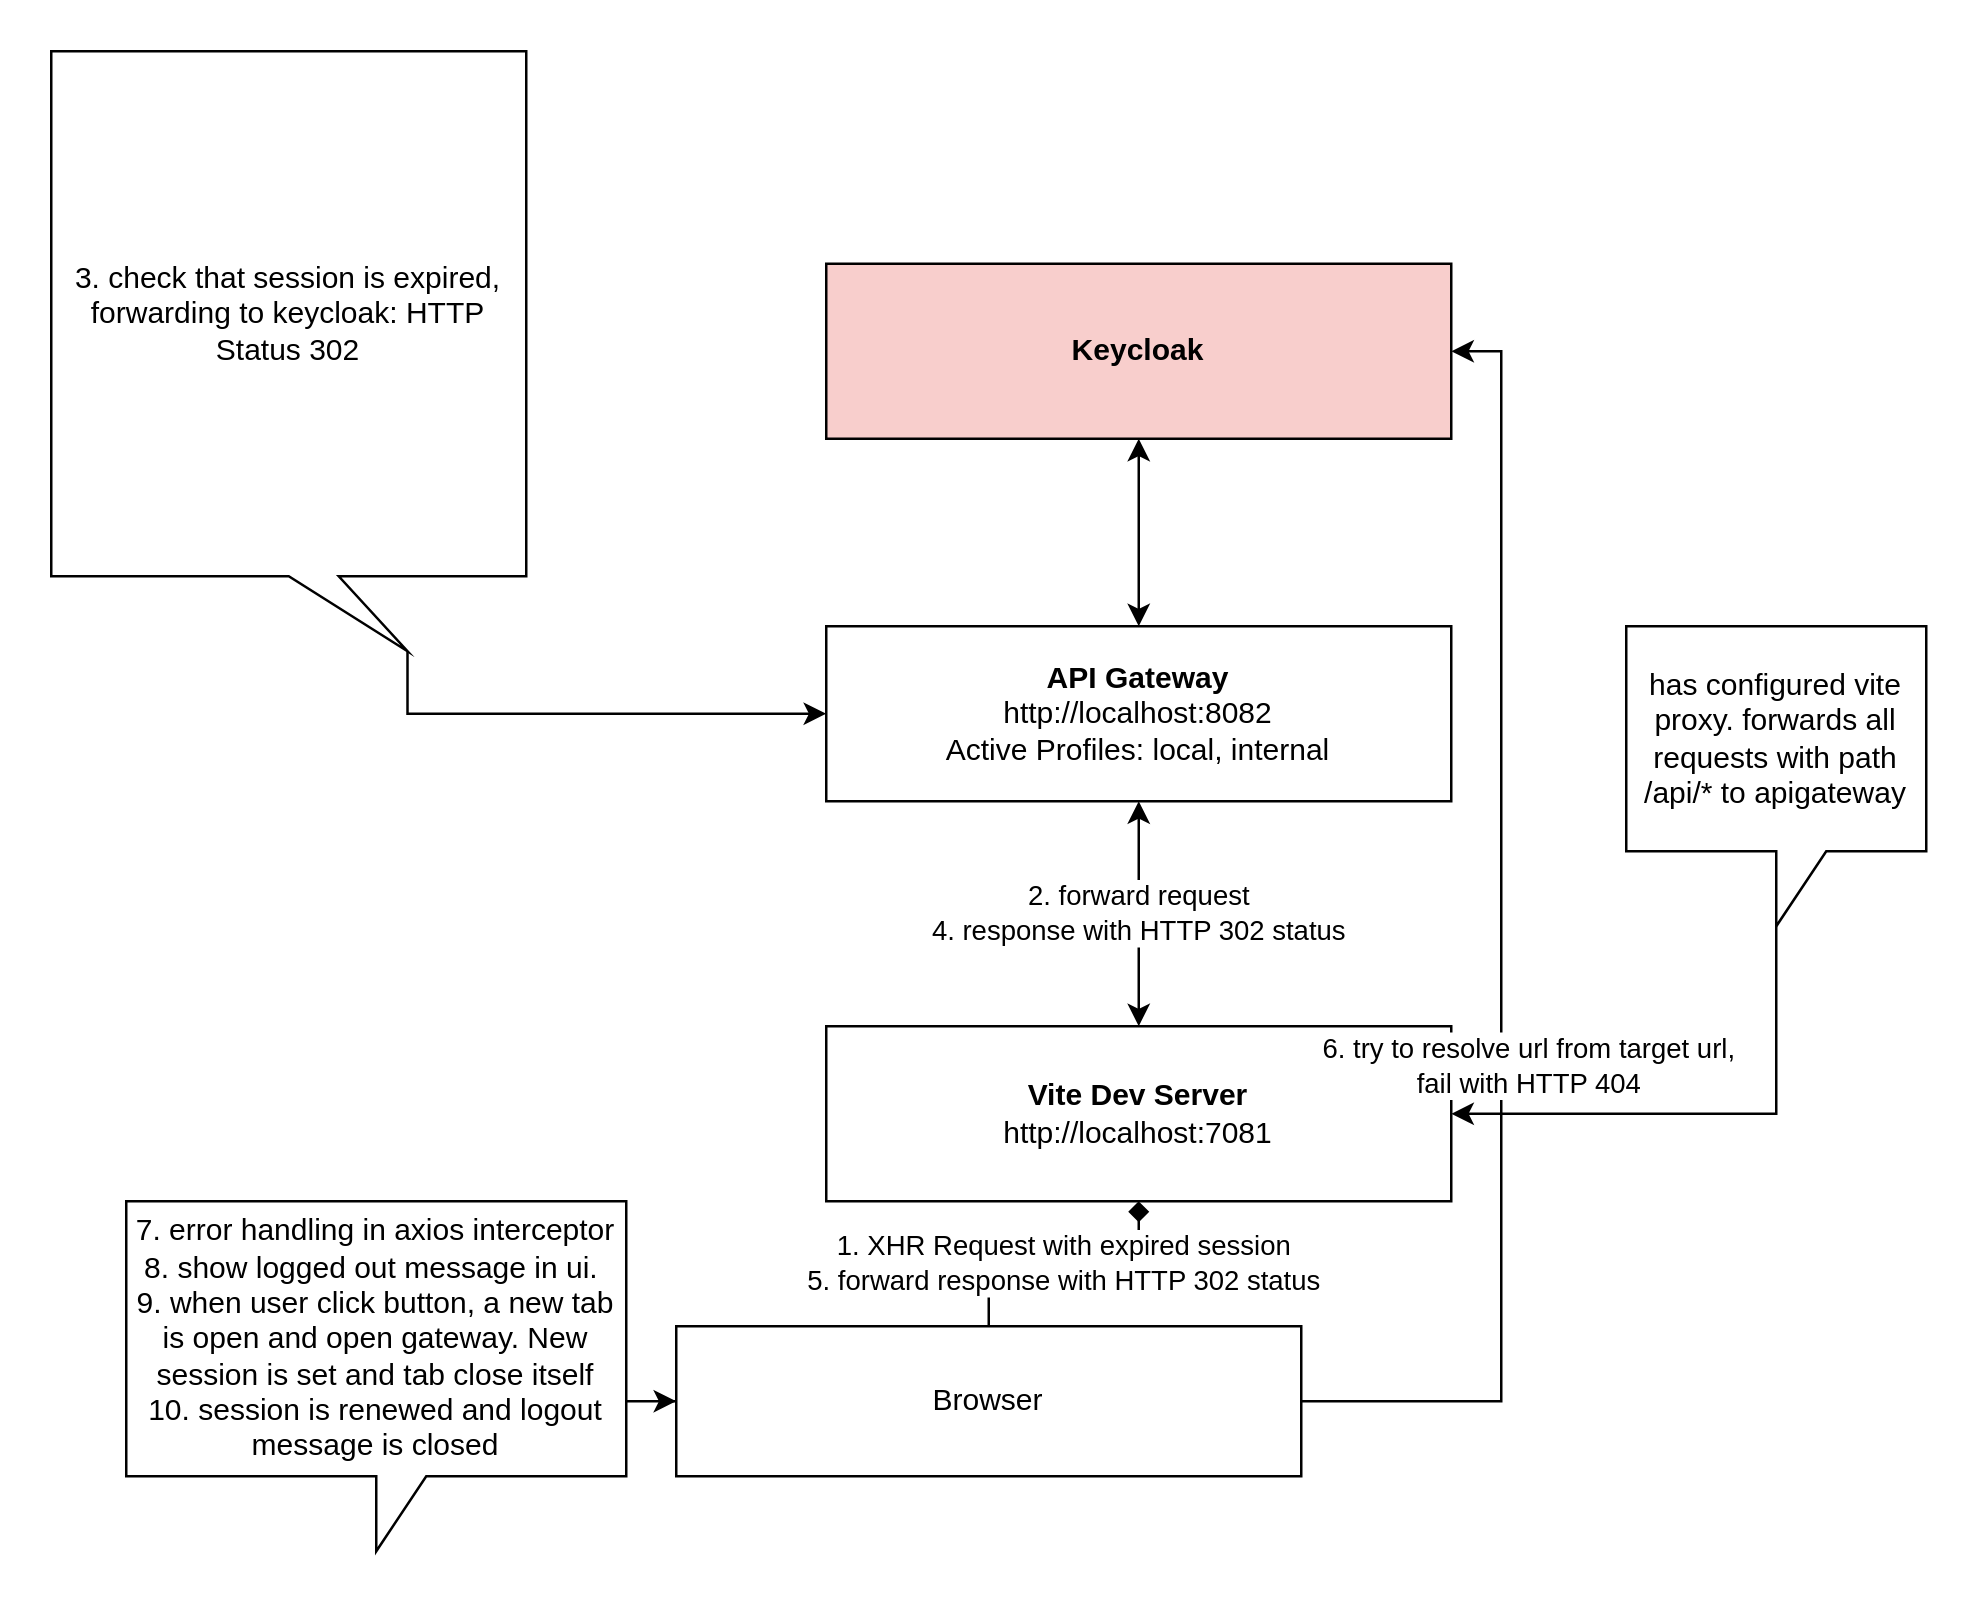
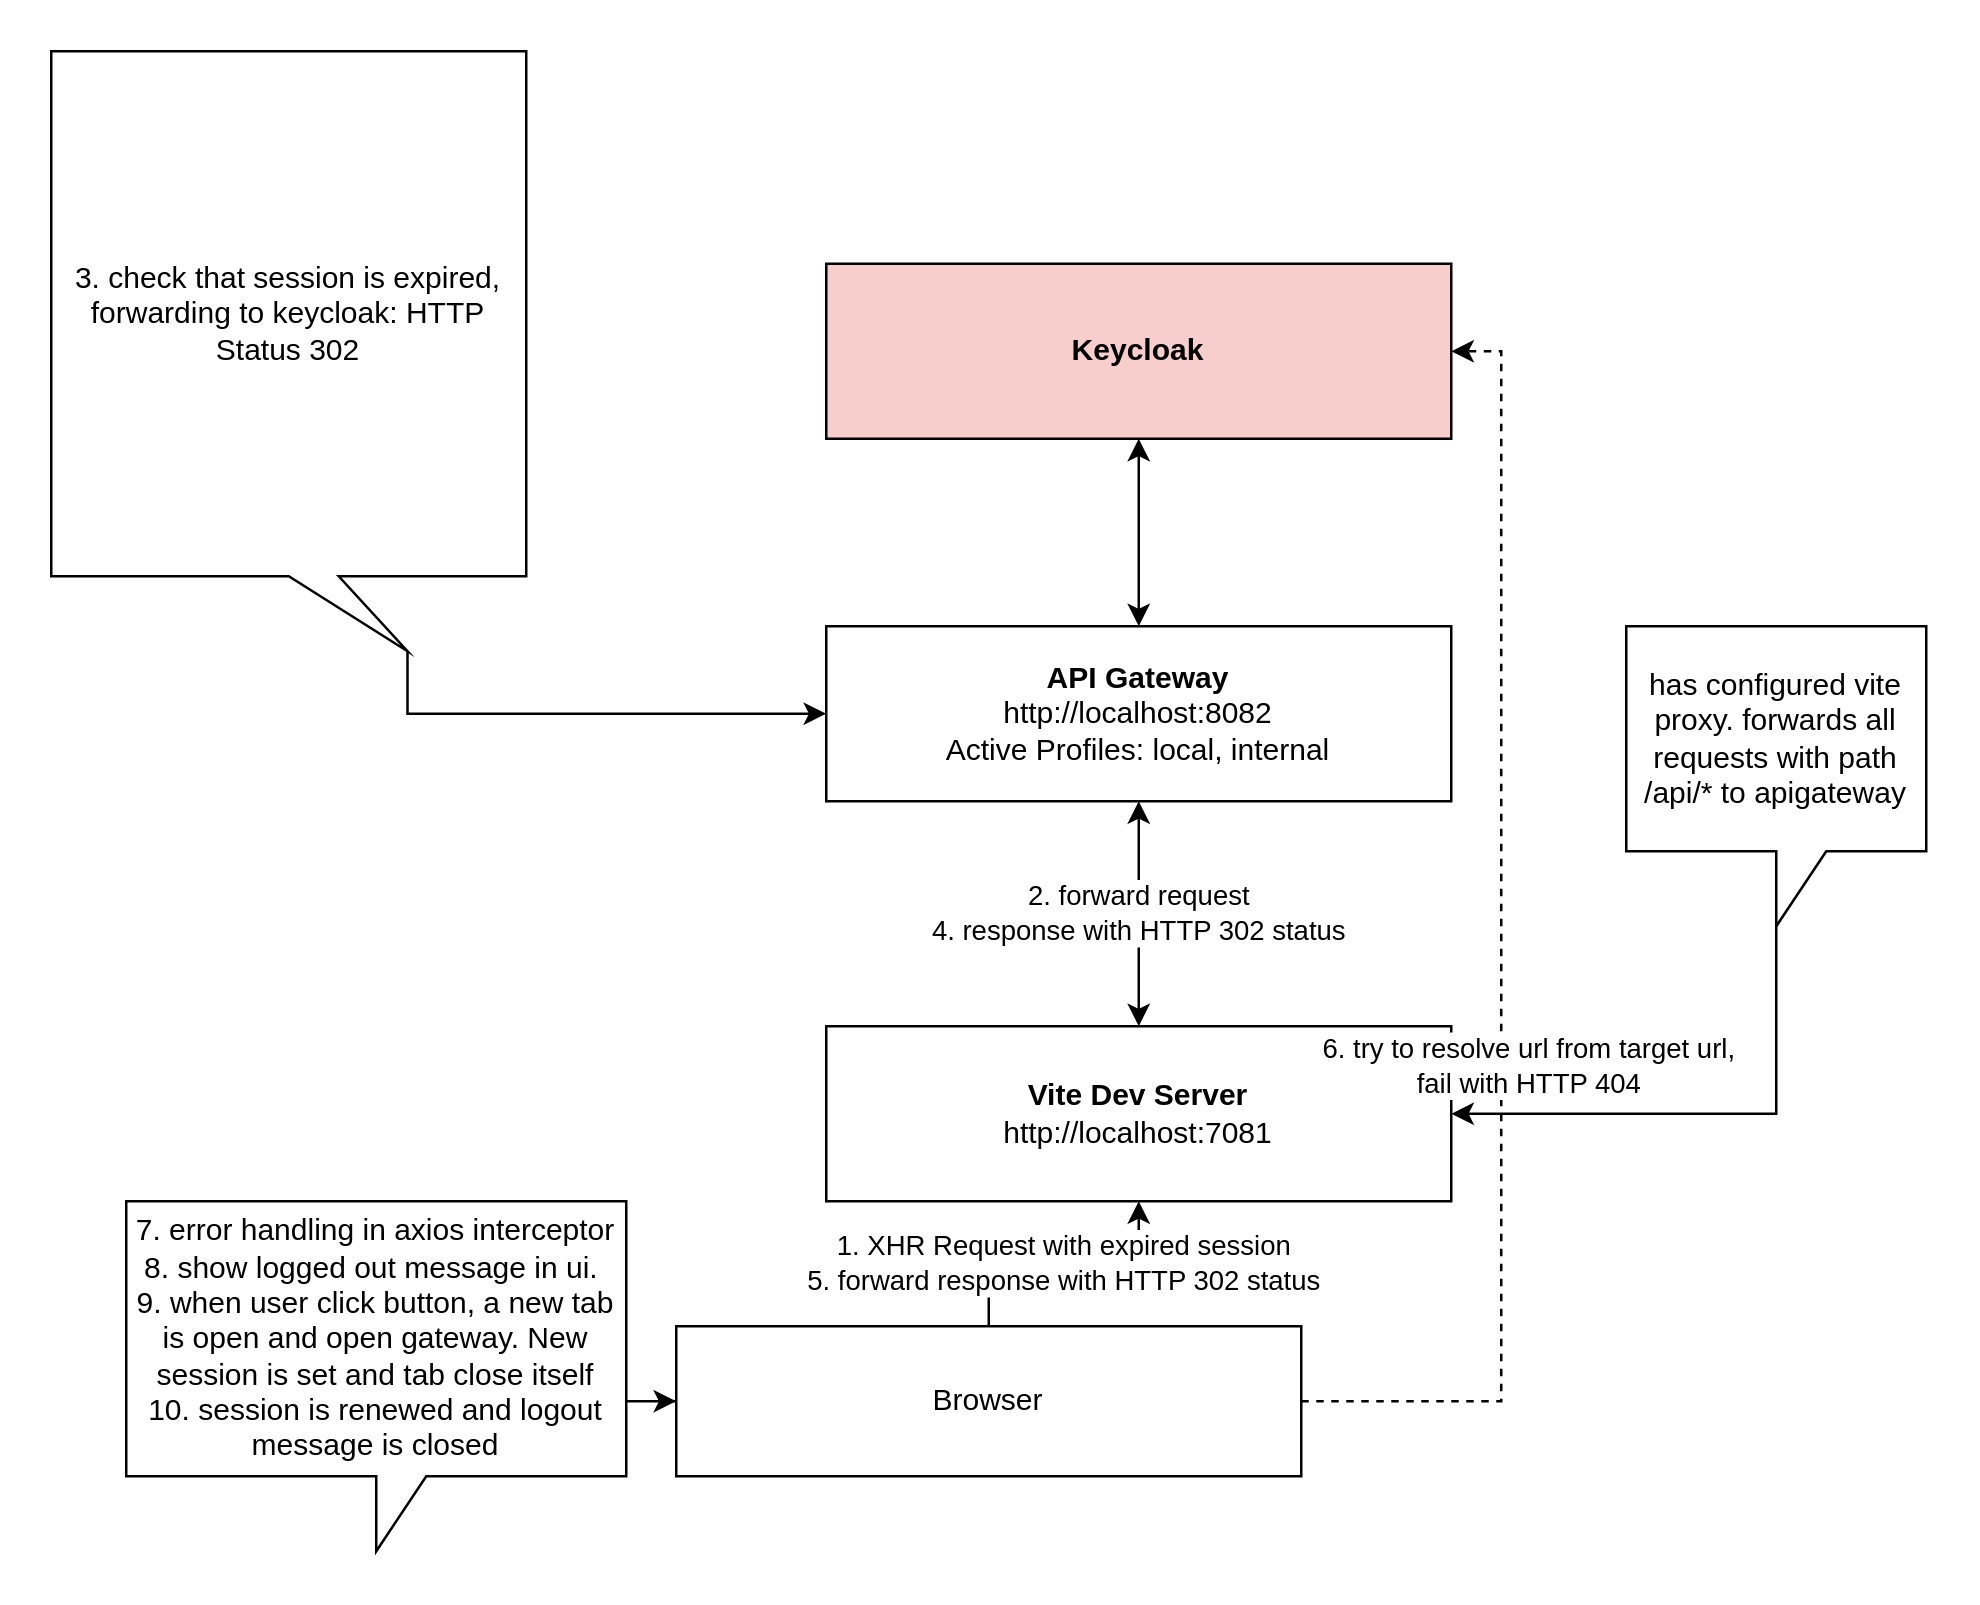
(1501, 679) -> (1501, 679)
(1139, 1222) -> (1139, 1220)
